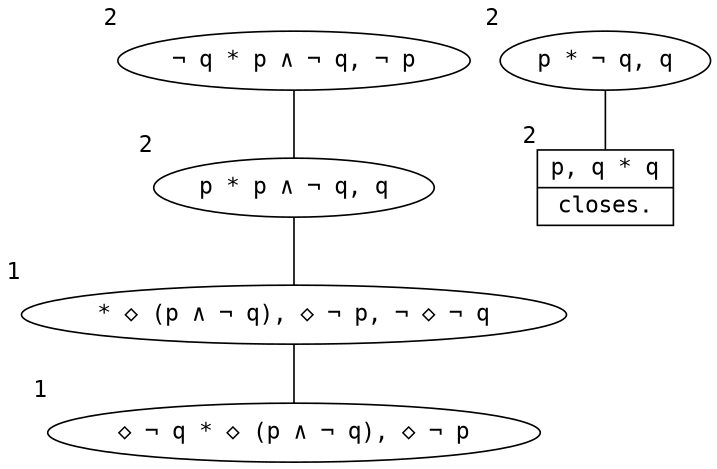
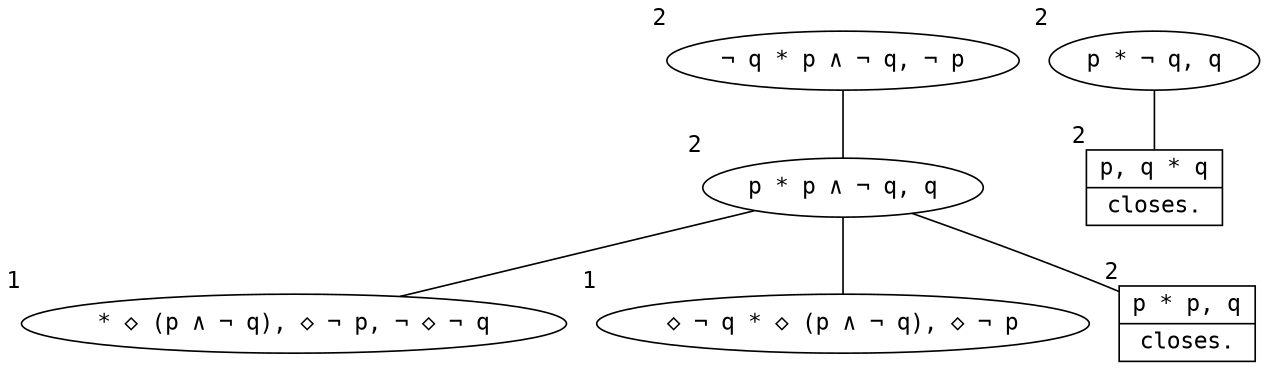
none -> (1187, 324)
(294, 374) -> (843, 256)
